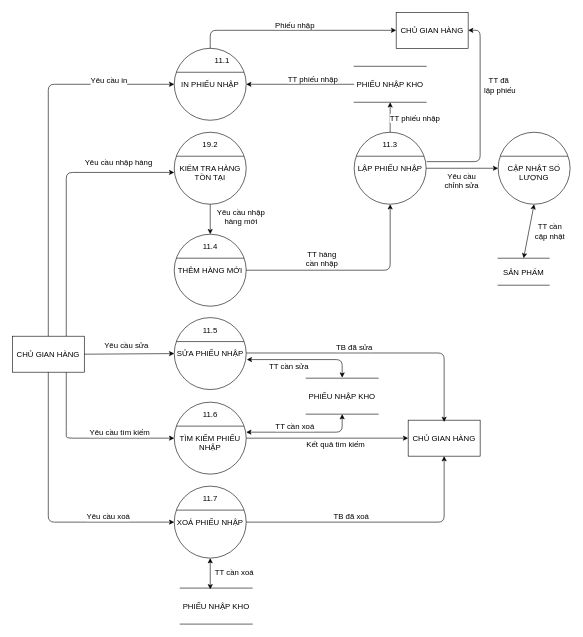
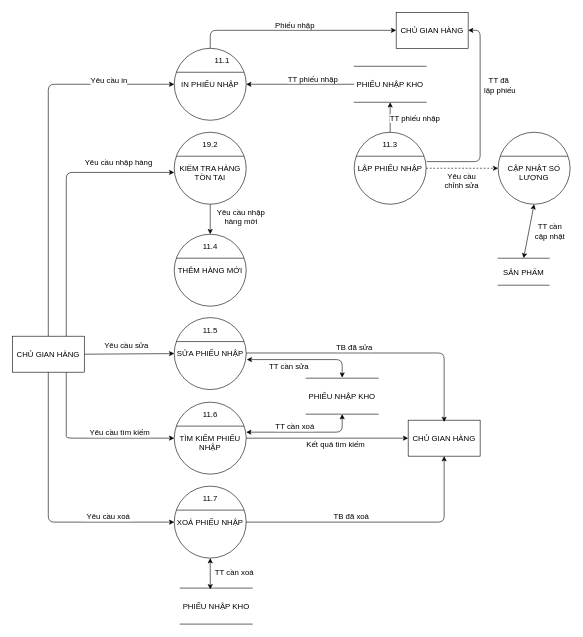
(460, 168) -> (460, 168)
(389, 269) -> none
